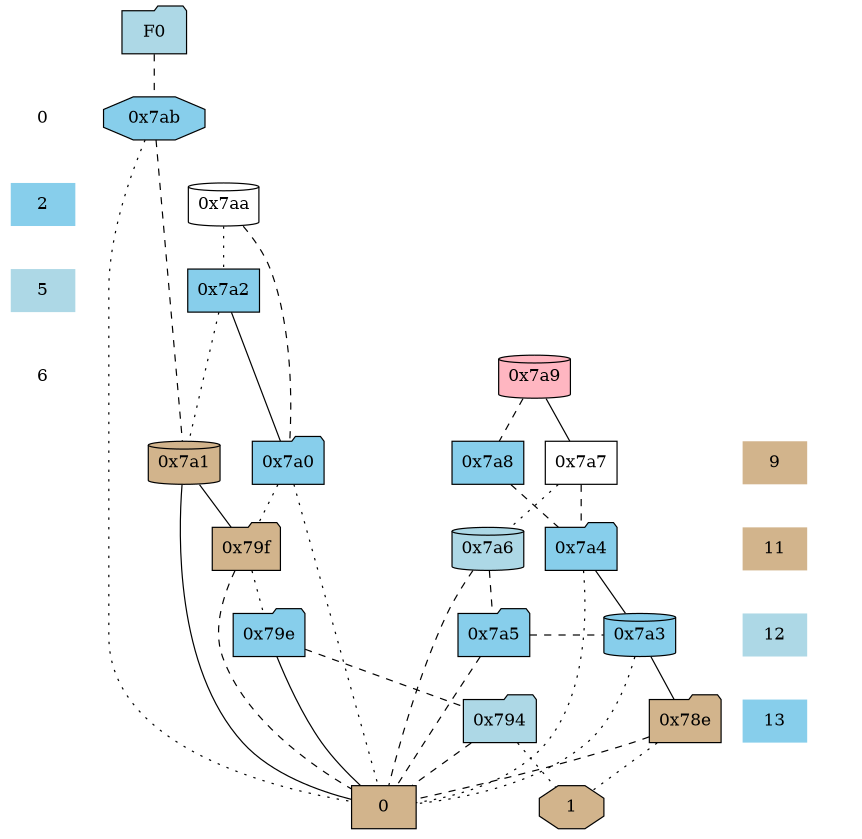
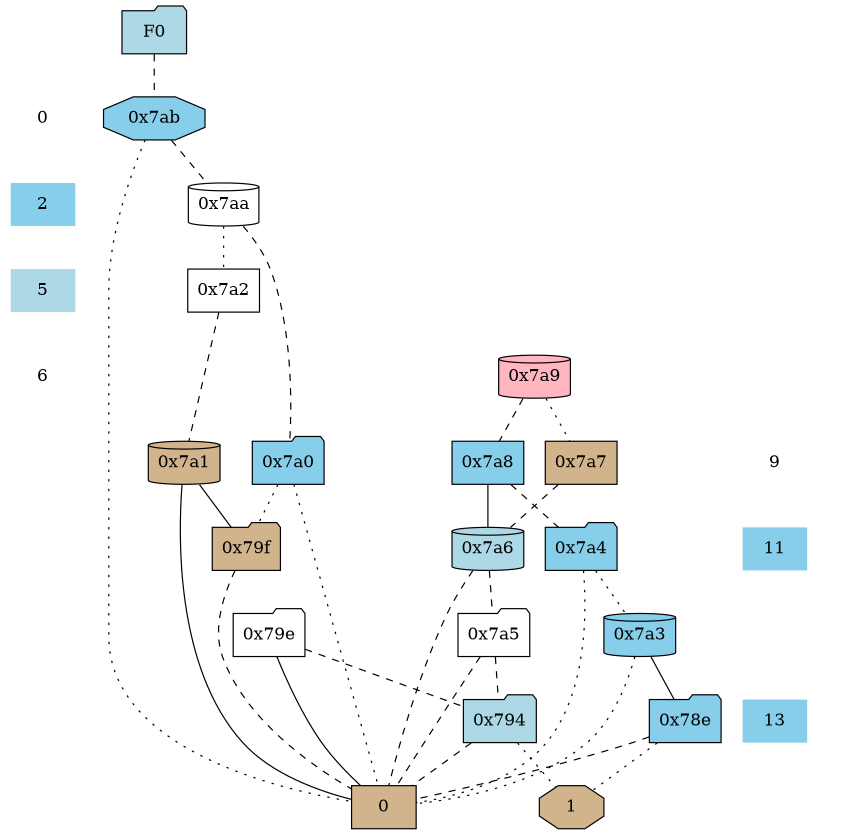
(169, 290) -> (189, 162)
(224, 291) -> (224, 291)
(204, 377) -> (204, 377)
(256, 377) -> none
(558, 420) -> (558, 420)
(581, 463) -> (581, 463)
(775, 463) -> (775, 463)
(540, 501) -> (540, 501)
none -> (488, 506)
(581, 506) -> none
(775, 549) -> (775, 549)
(258, 592) -> none
(611, 592) -> (611, 592)
(269, 635) -> (269, 635)
(494, 635) -> (494, 635)
(567, 635) -> (497, 678)
(775, 635) -> none
(685, 721) -> (685, 721)
